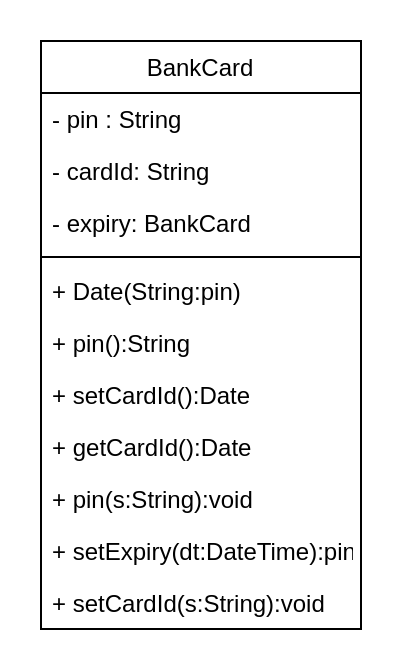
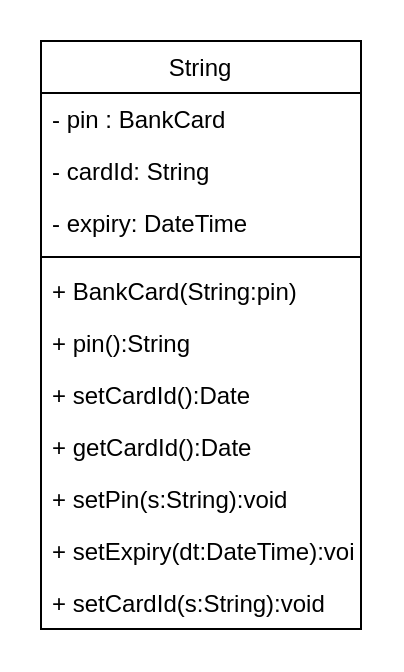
(200, 68) -> (200, 68)
(127, 120) -> (144, 120)
(160, 224) -> (157, 224)
(160, 292) -> (187, 292)
(168, 500) -> (188, 500)
(221, 552) -> (228, 552)
